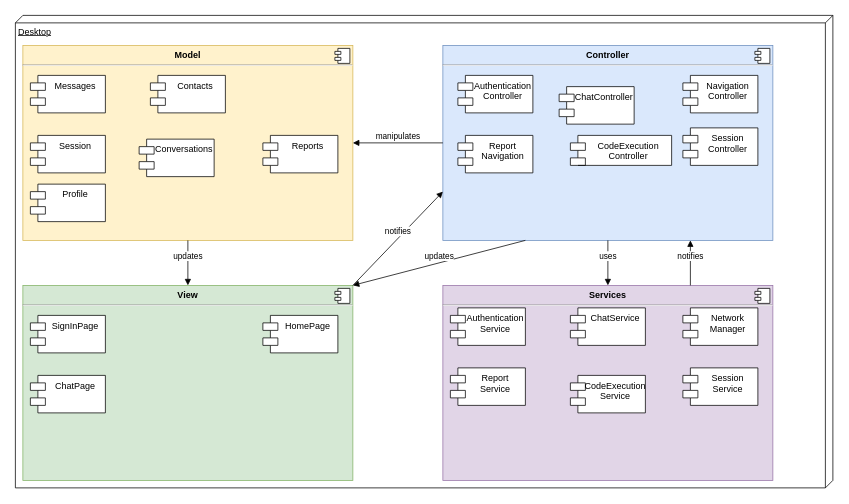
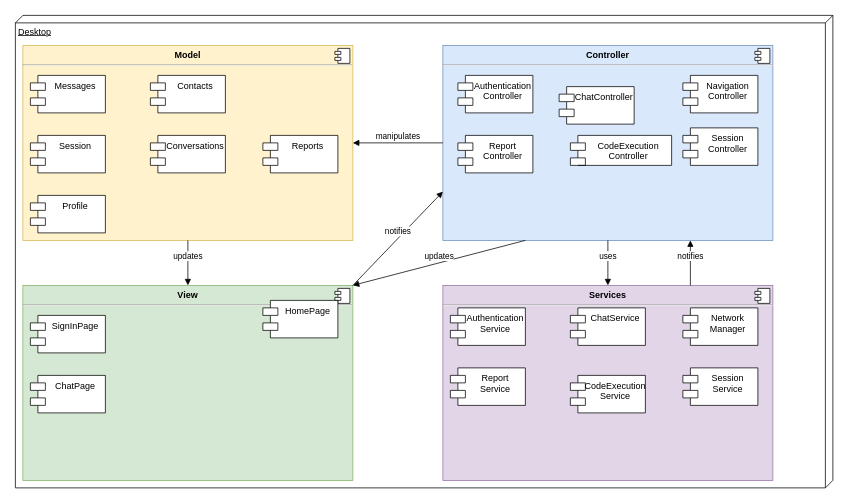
(503, 146) -> (503, 146)
(177, 158) -> (188, 154)
(68, 203) -> (68, 214)
(300, 334) -> (300, 319)
